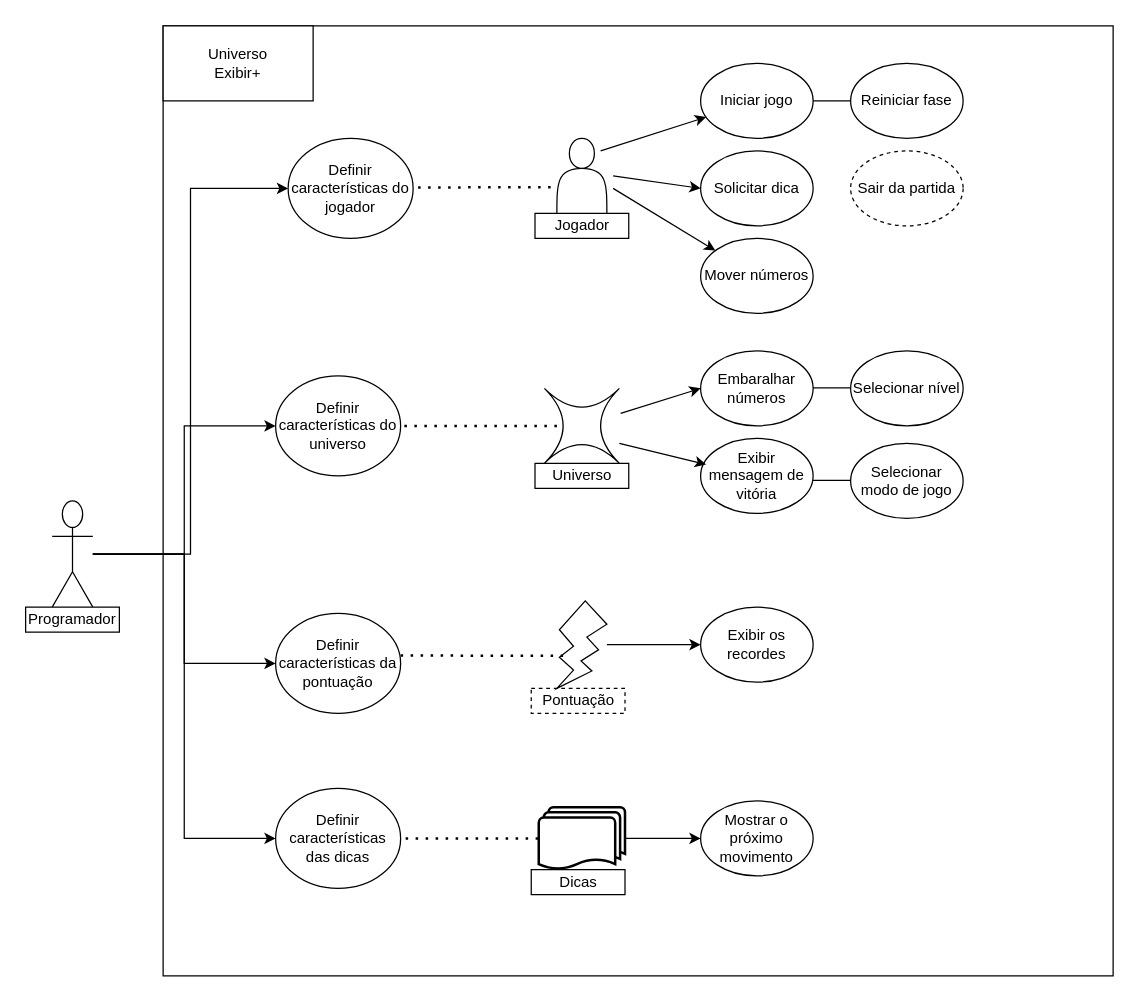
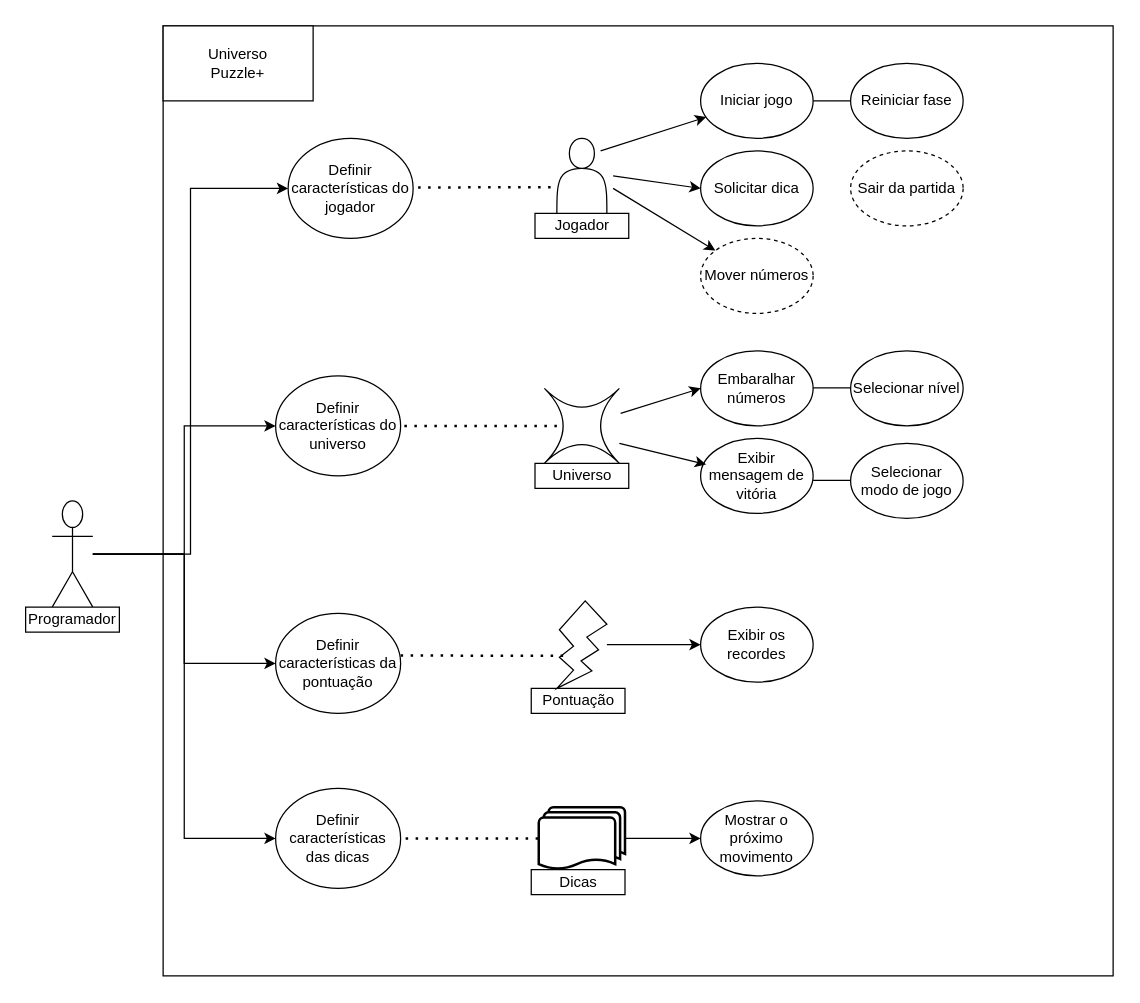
(238, 63) -> (238, 63)
(757, 276) -> (757, 276)
(578, 701) -> (578, 701)
